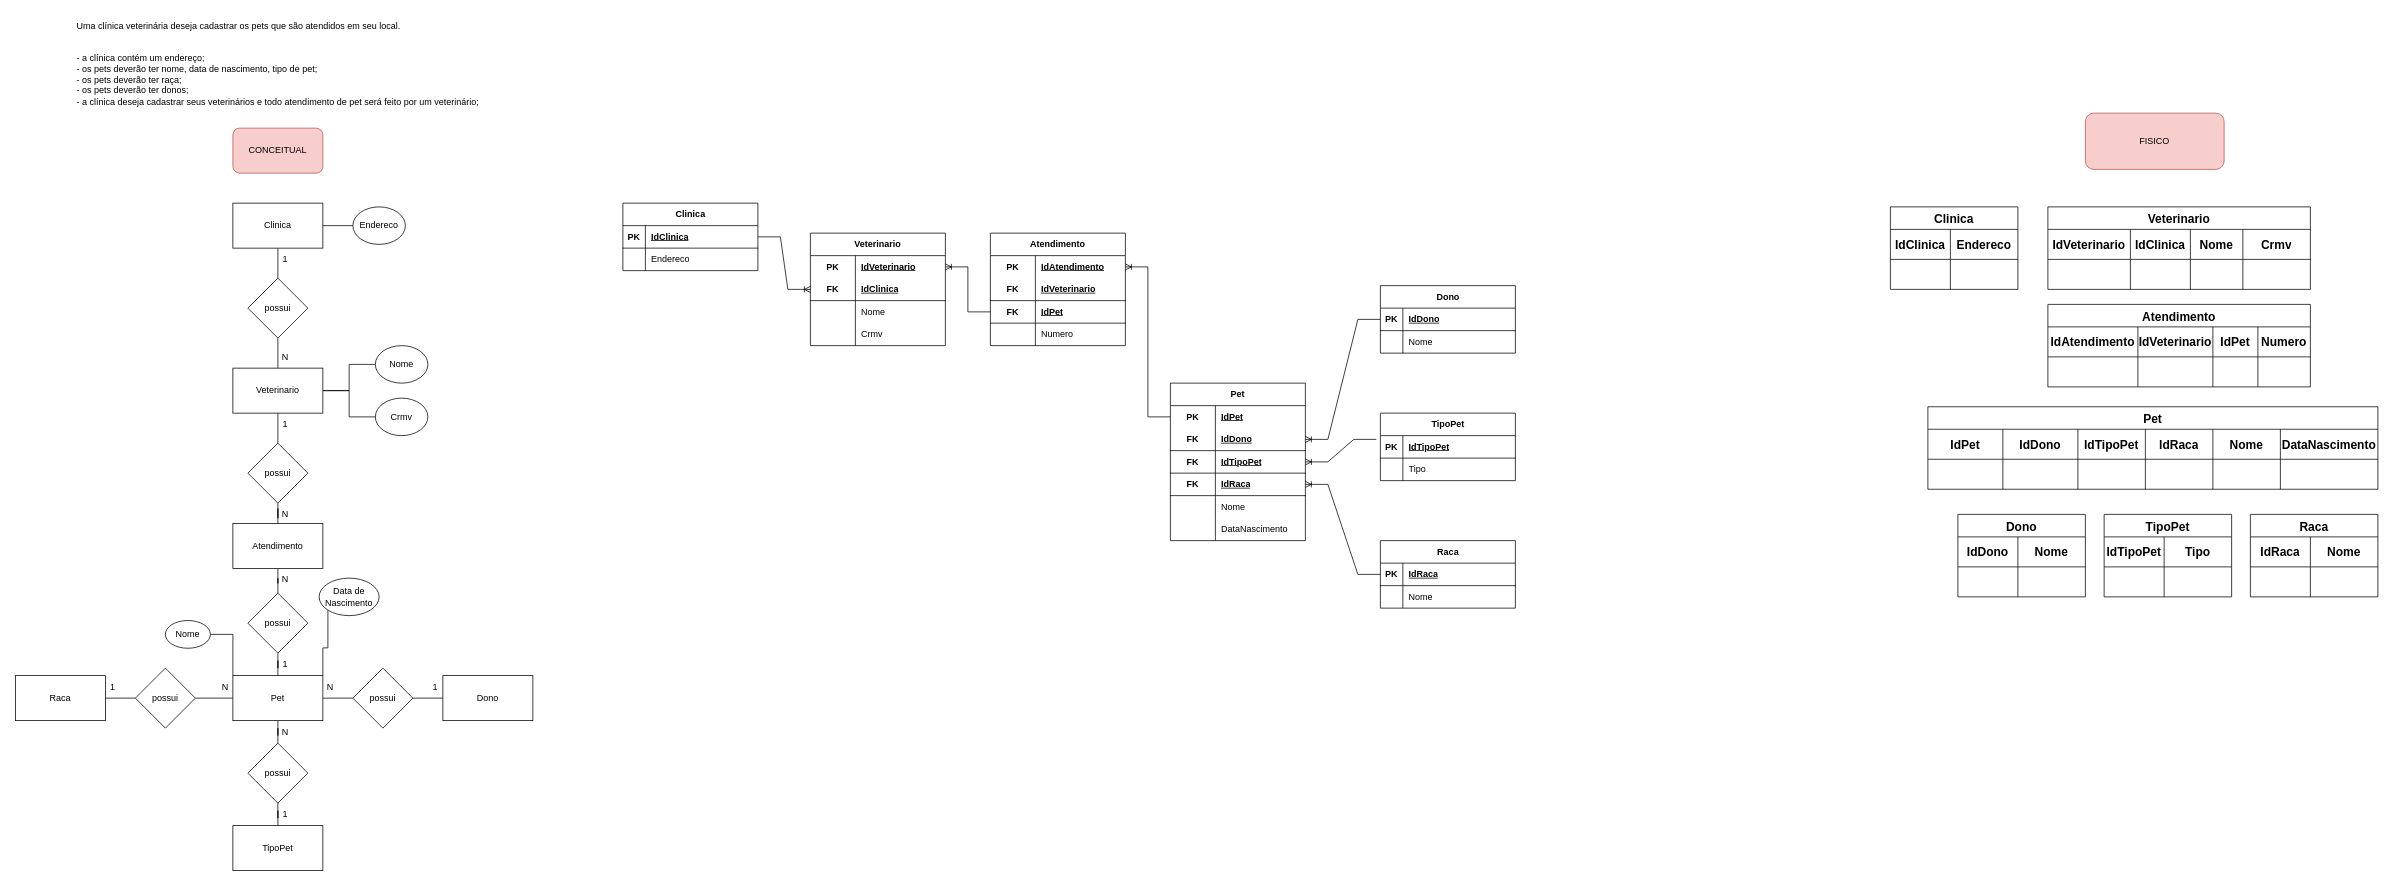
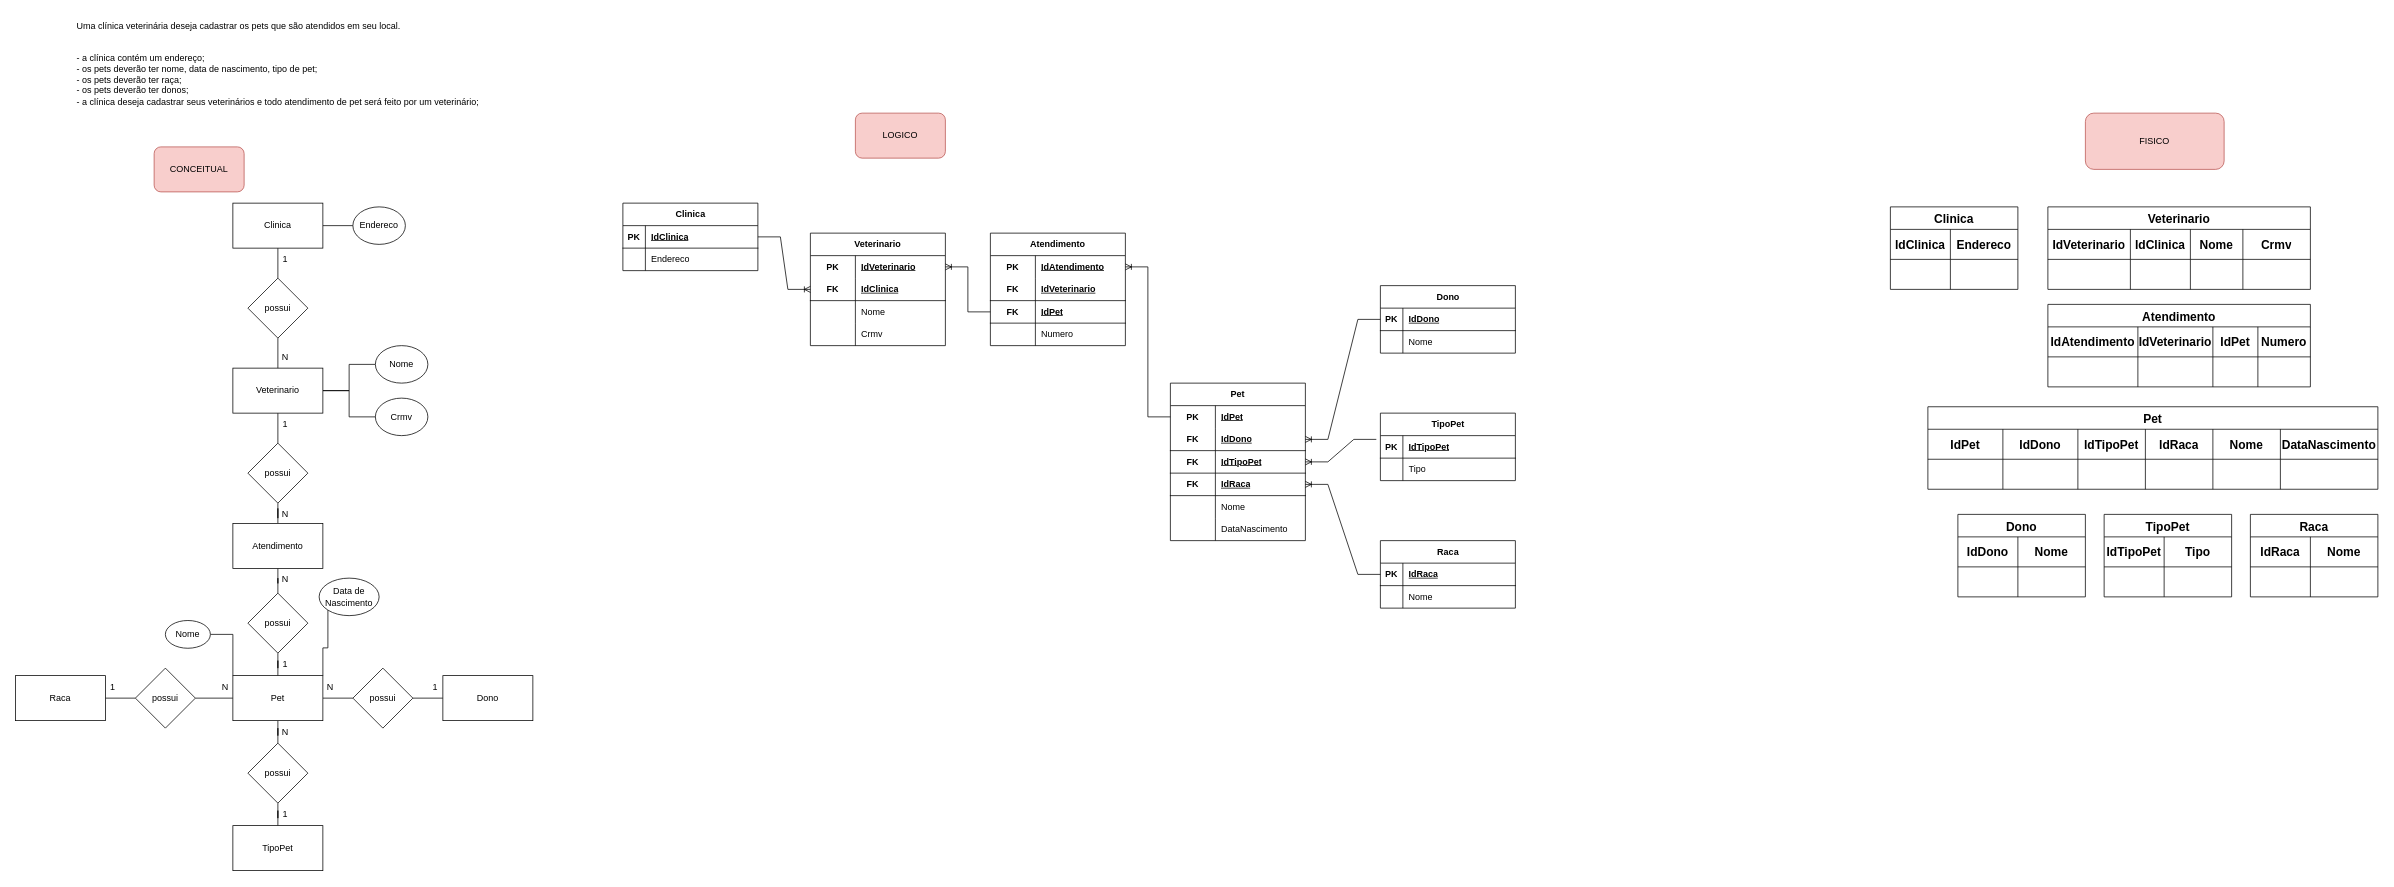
none -> (900, 135)
(278, 150) -> (199, 169)
